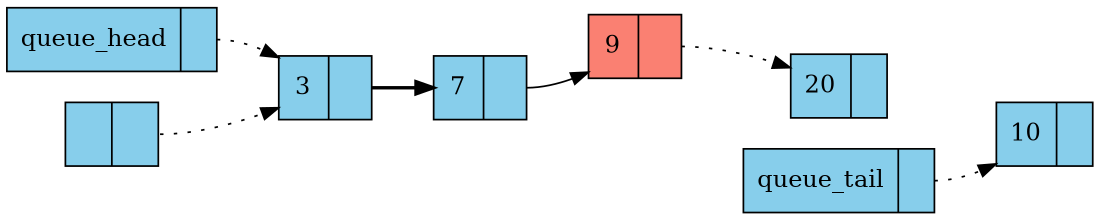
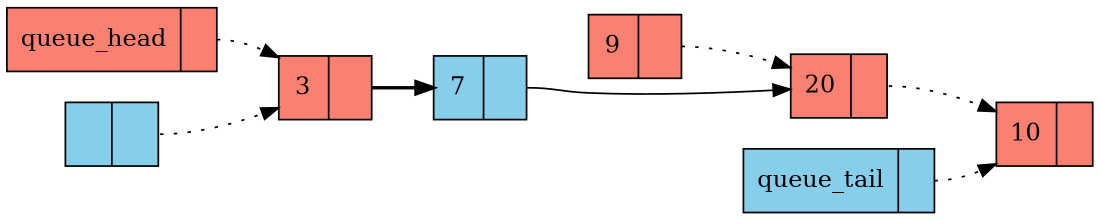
(112, 40) -> (112, 40)
(550, 85) -> (650, 94)
(839, 86) -> (839, 86)
(325, 88) -> (325, 88)
none -> (935, 92)
(1045, 134) -> (1045, 134)
